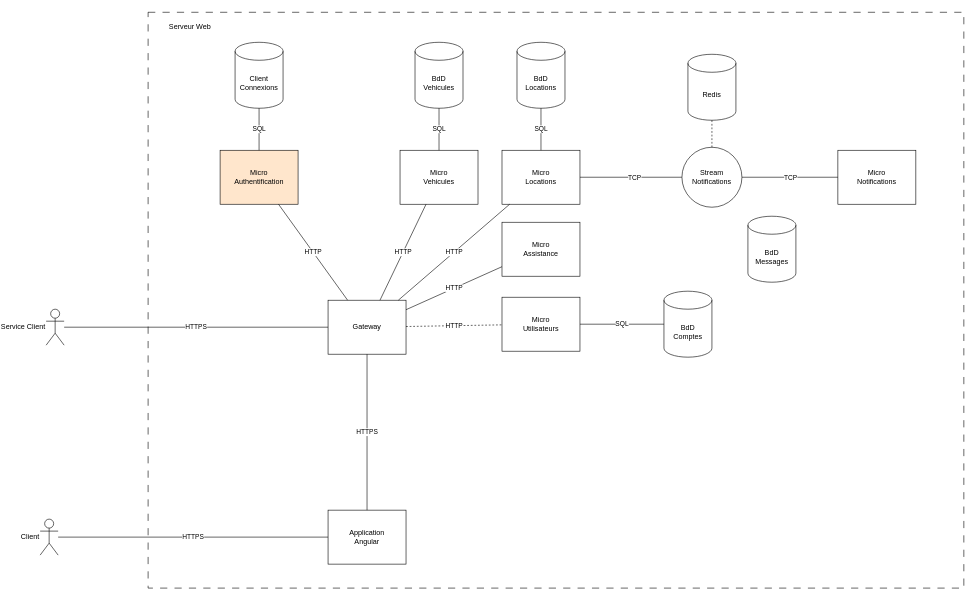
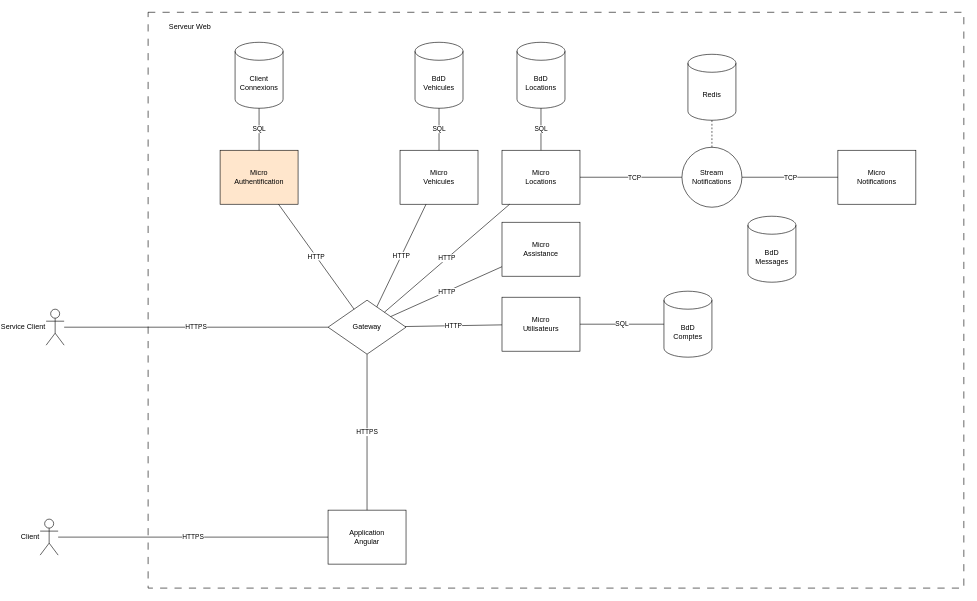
(453, 326) -> (452, 326)
(367, 327) -> (367, 327)
